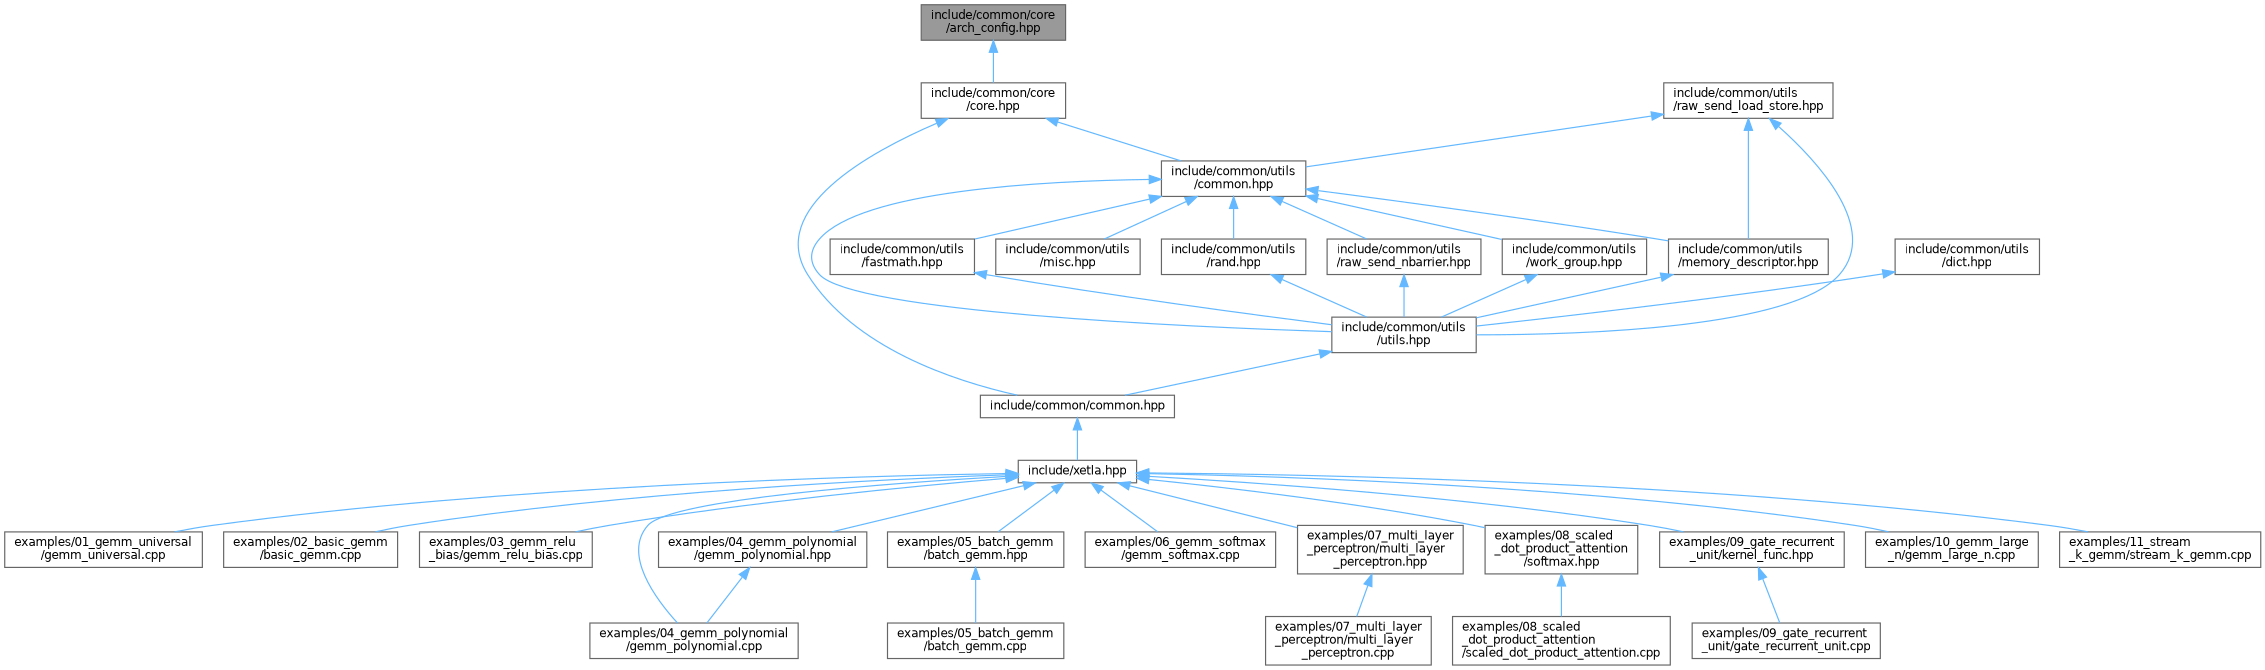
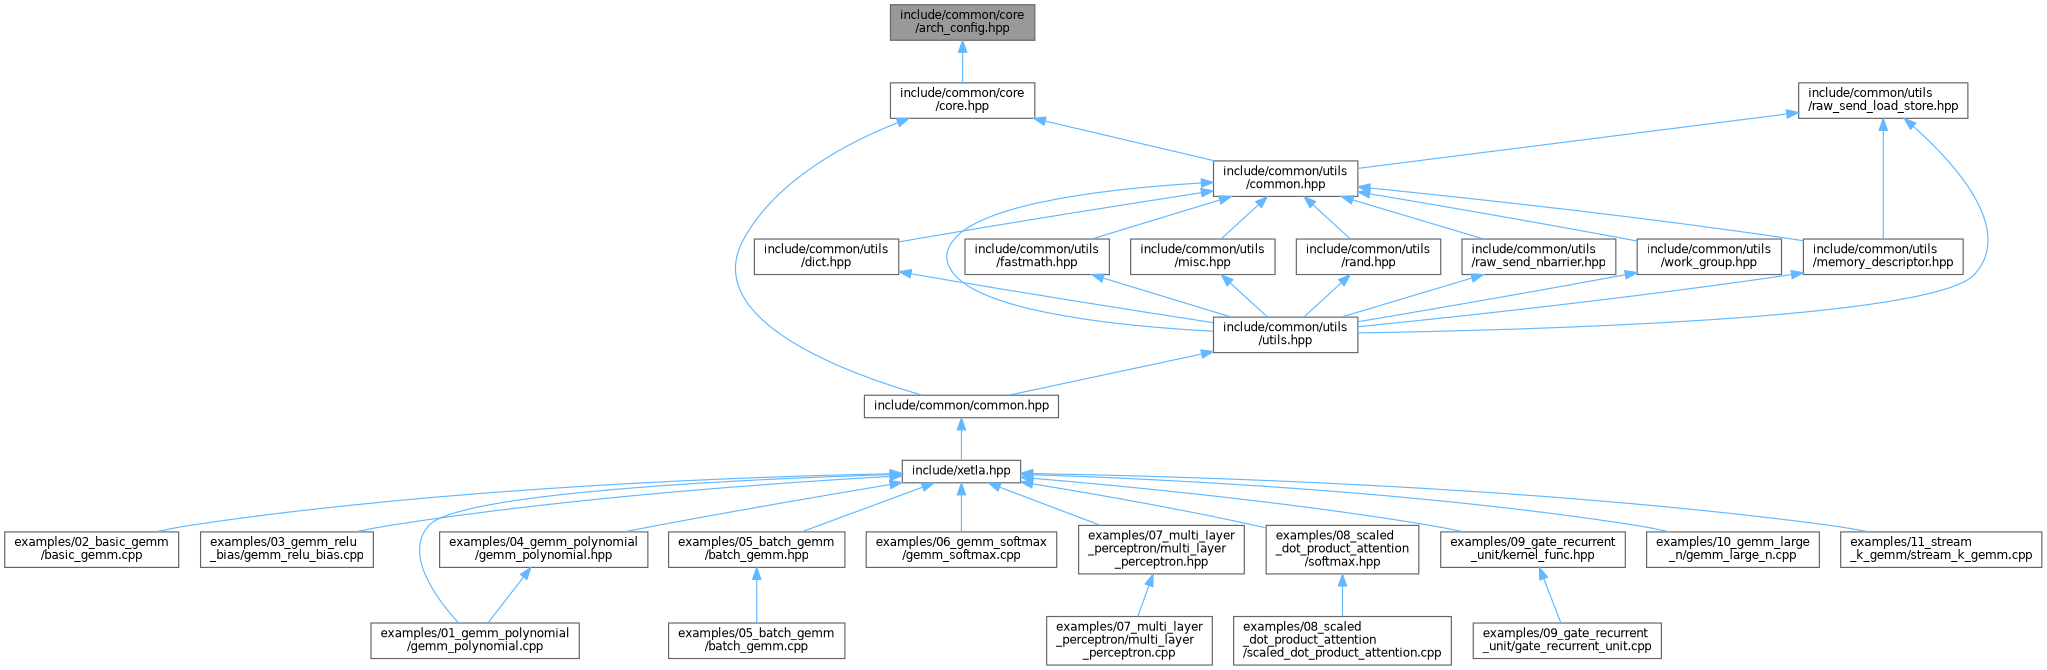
none -> (1050, 217)
none -> (1249, 300)
(104, 550) -> none
(694, 641) -> (475, 641)
